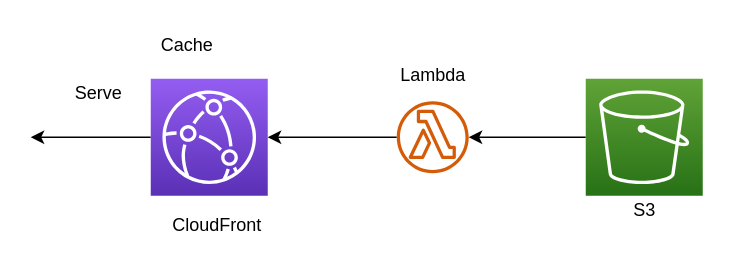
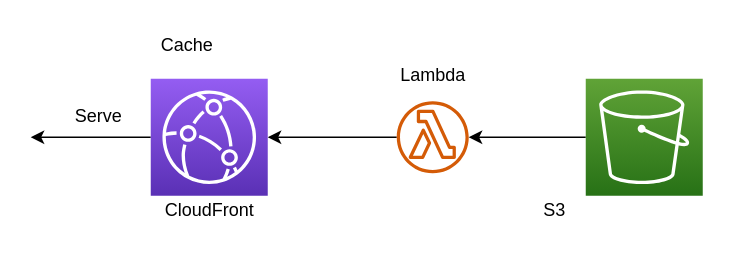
(98, 94) -> (98, 116)
(644, 211) -> (554, 211)
(217, 226) -> (209, 211)
